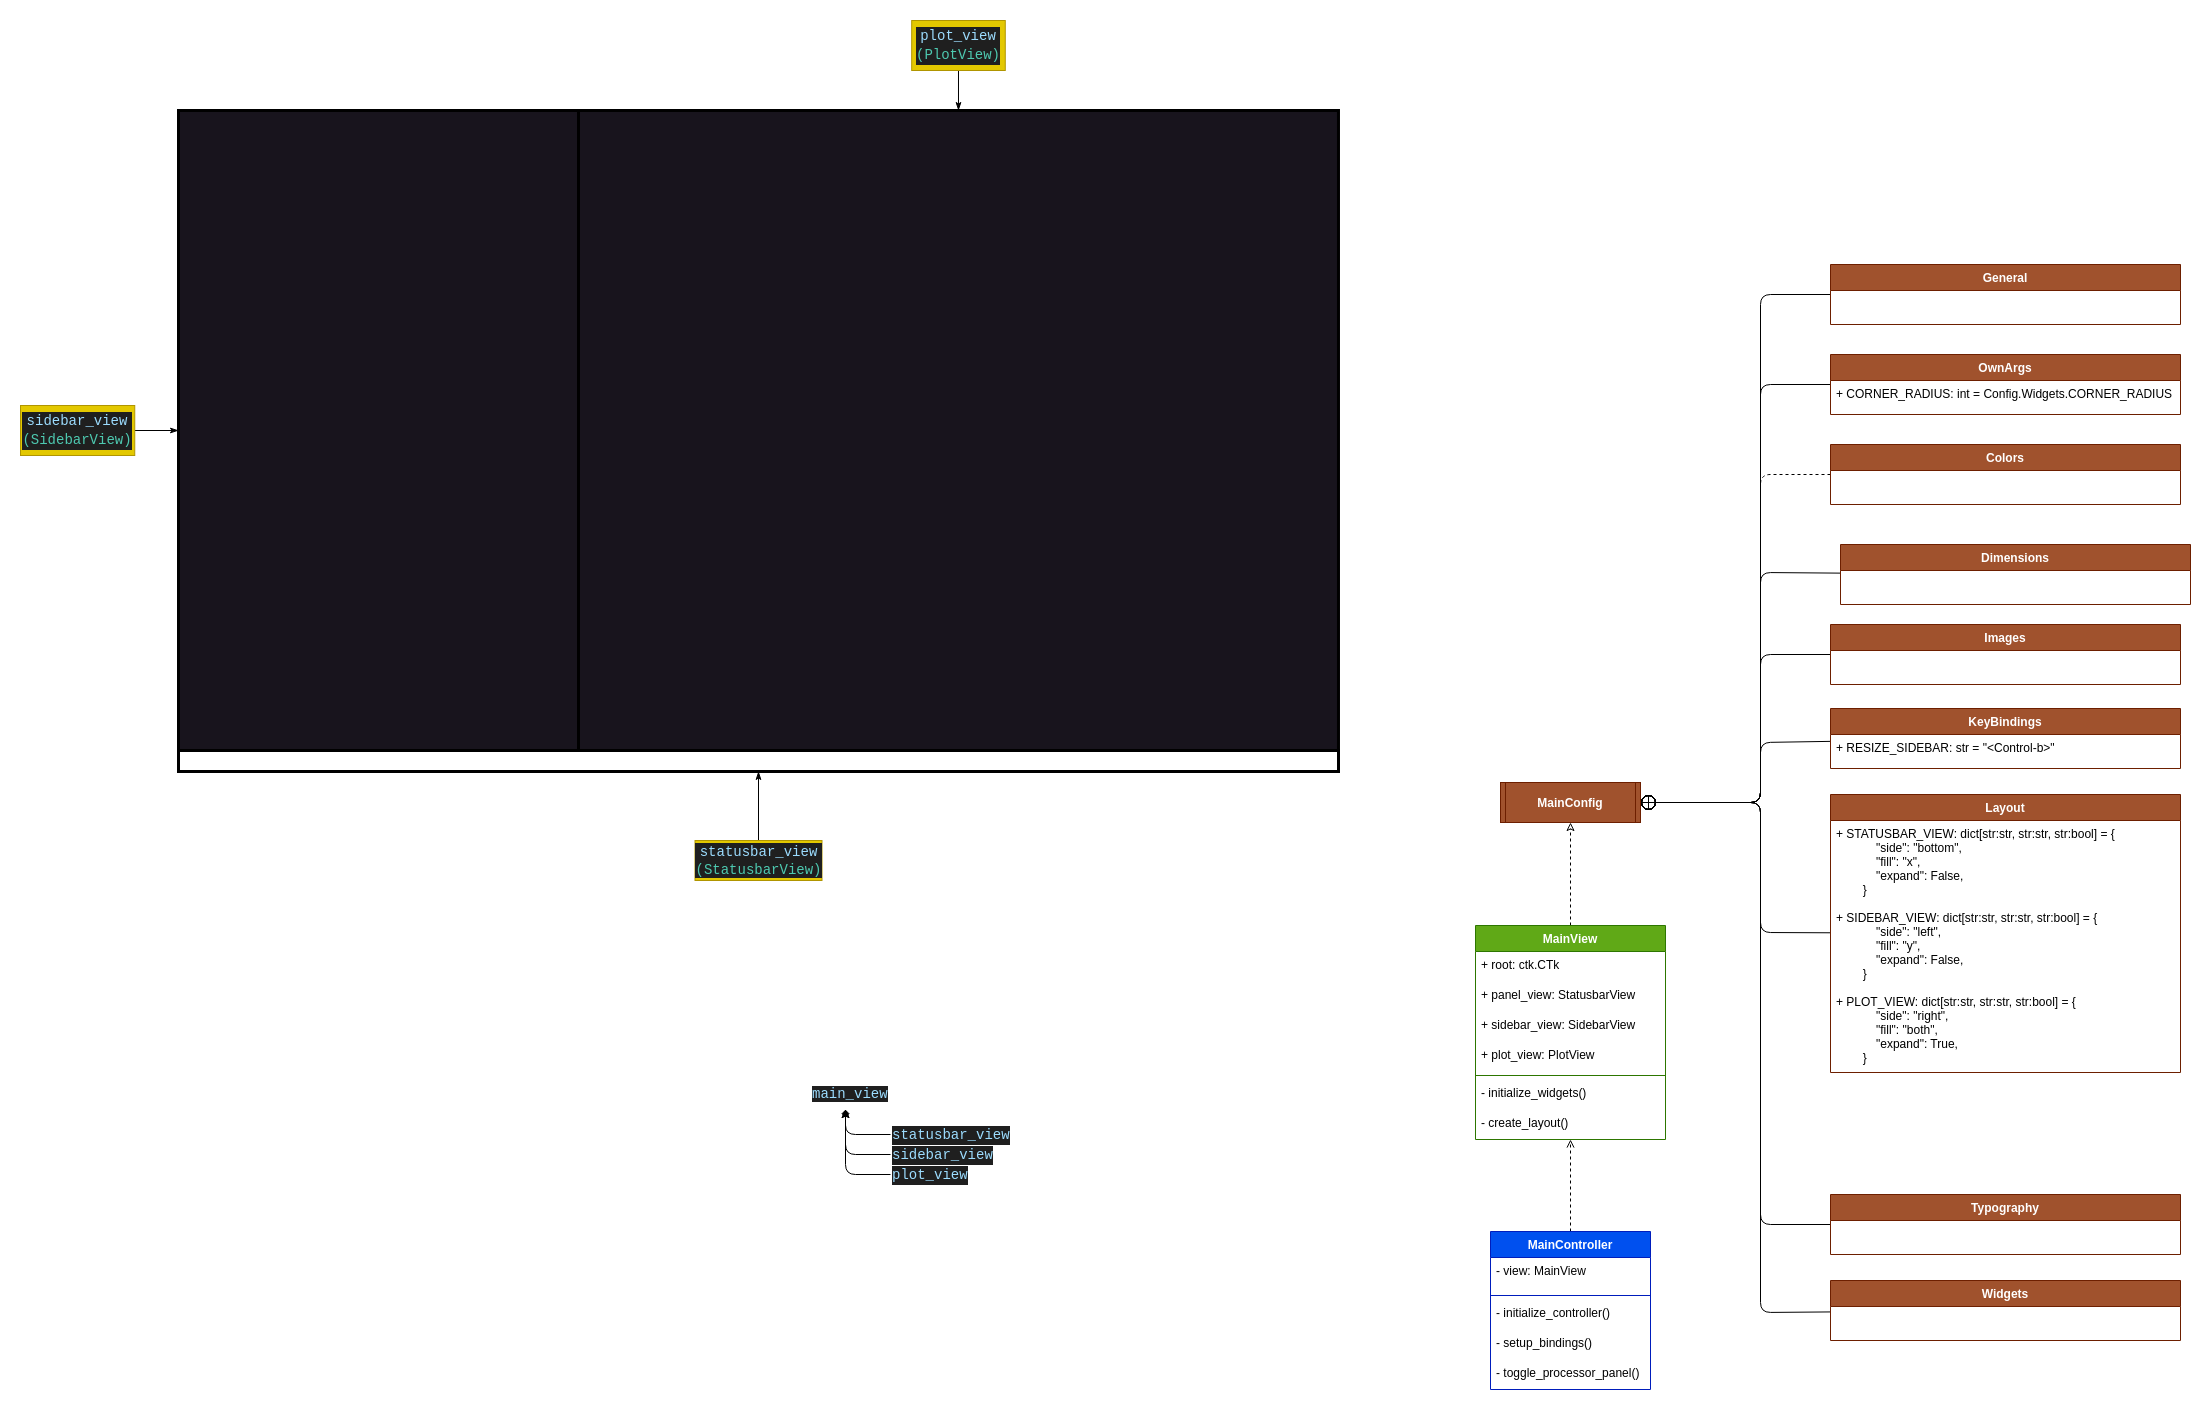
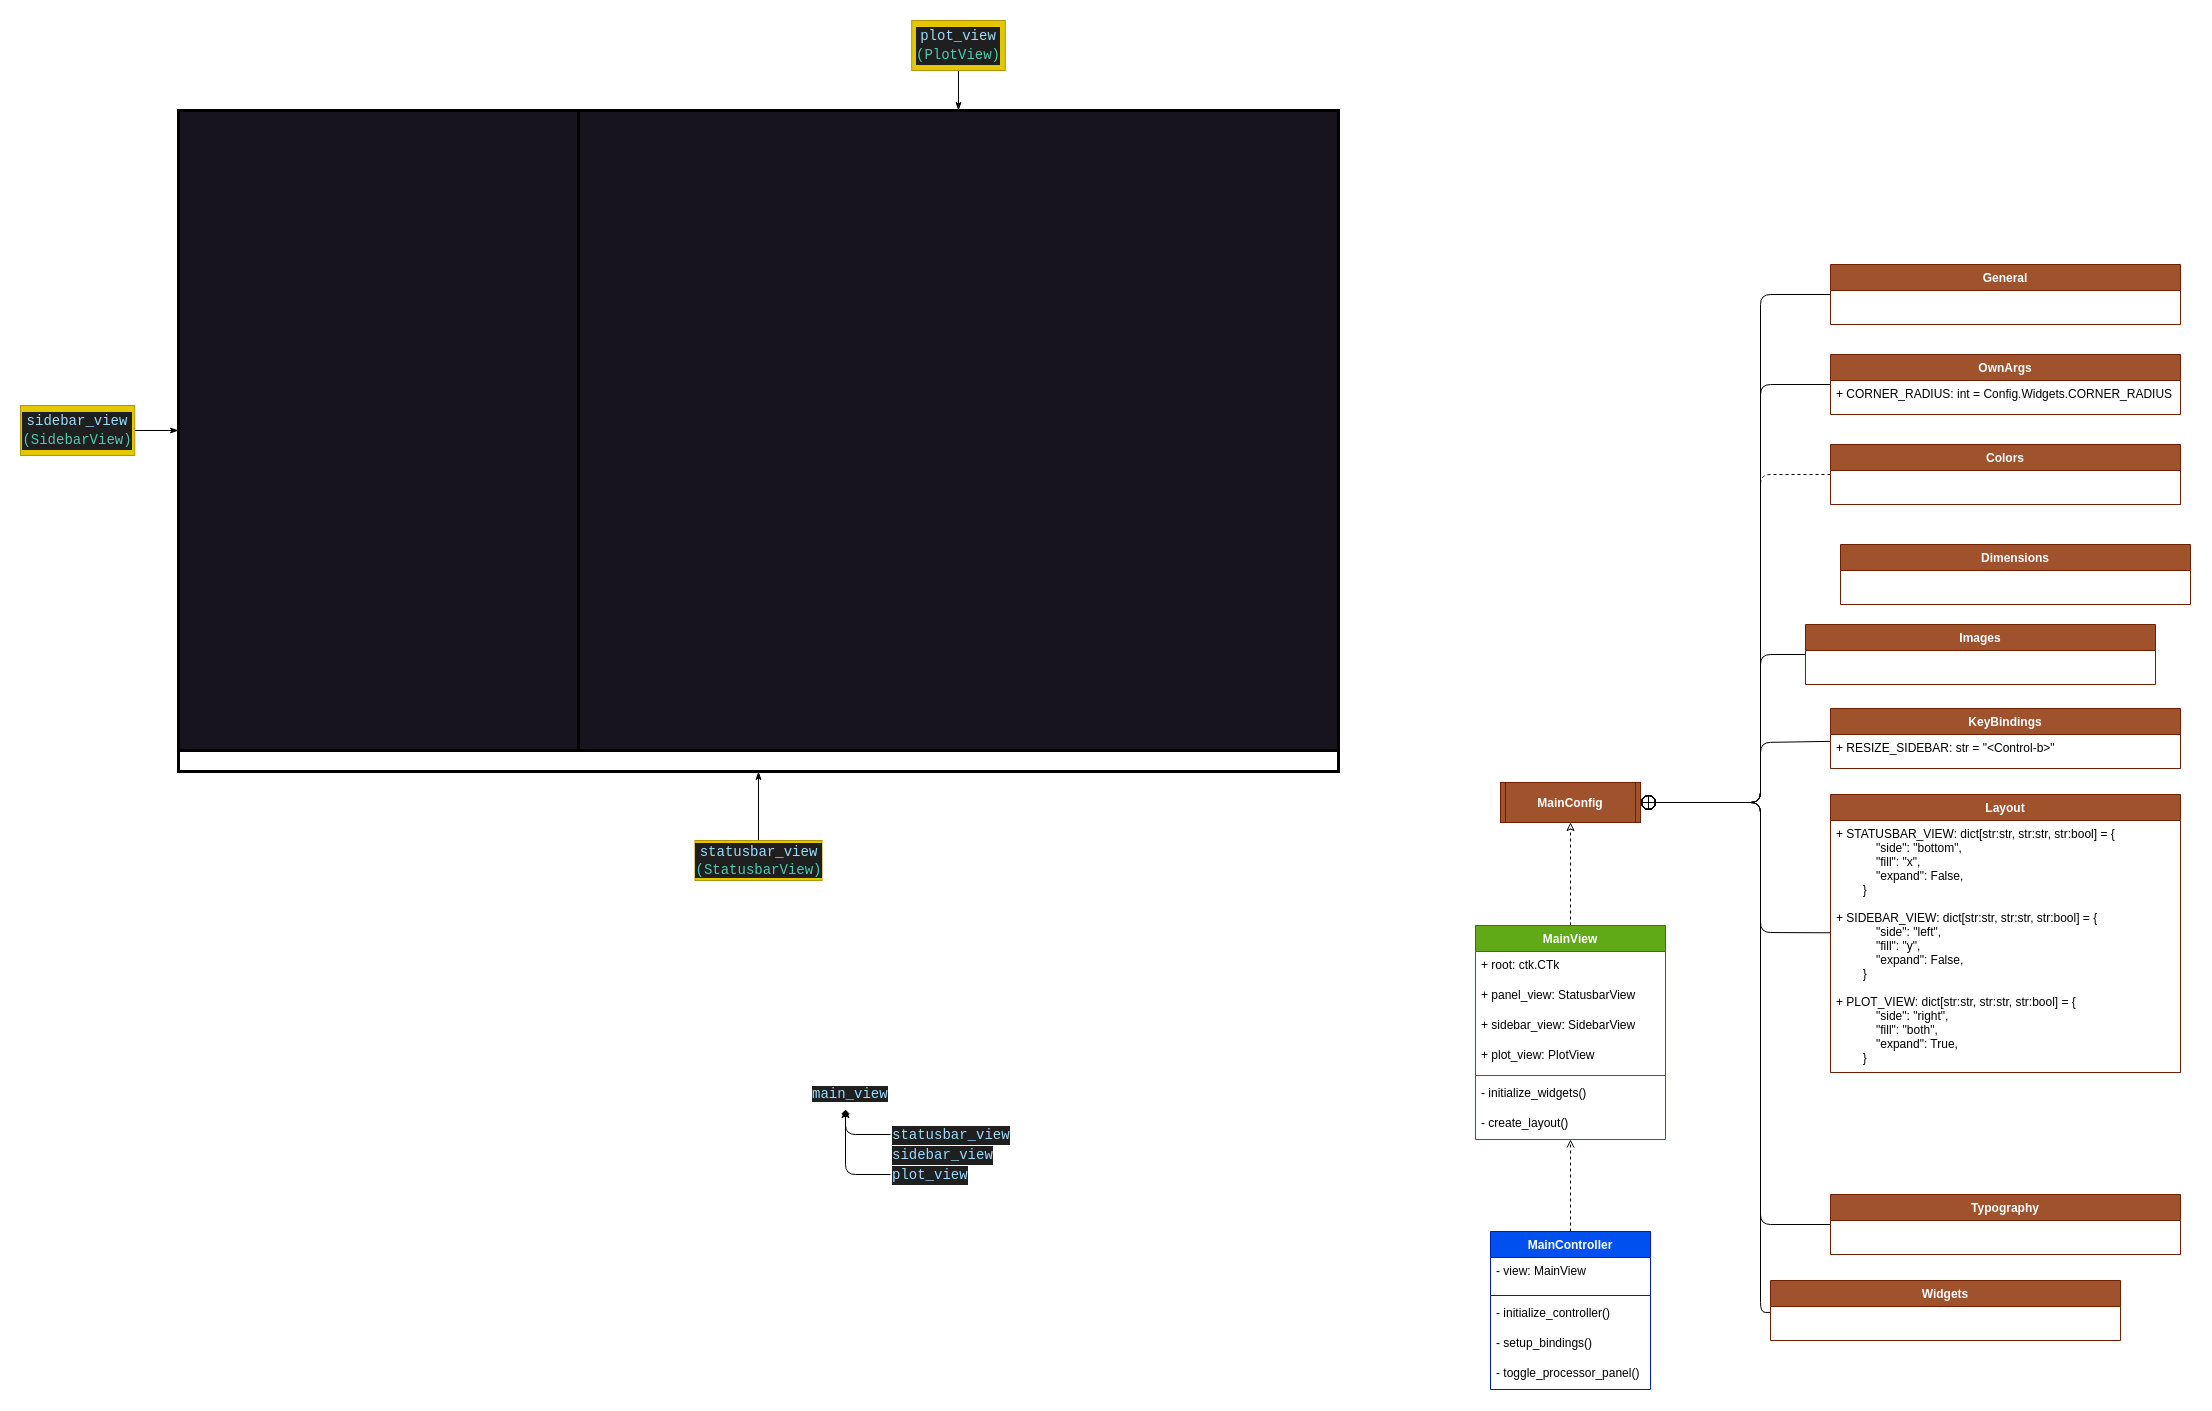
(1802, 573) -> none
(2006, 655) -> (1981, 655)
(871, 1155) -> none
(2006, 1311) -> (1946, 1311)
